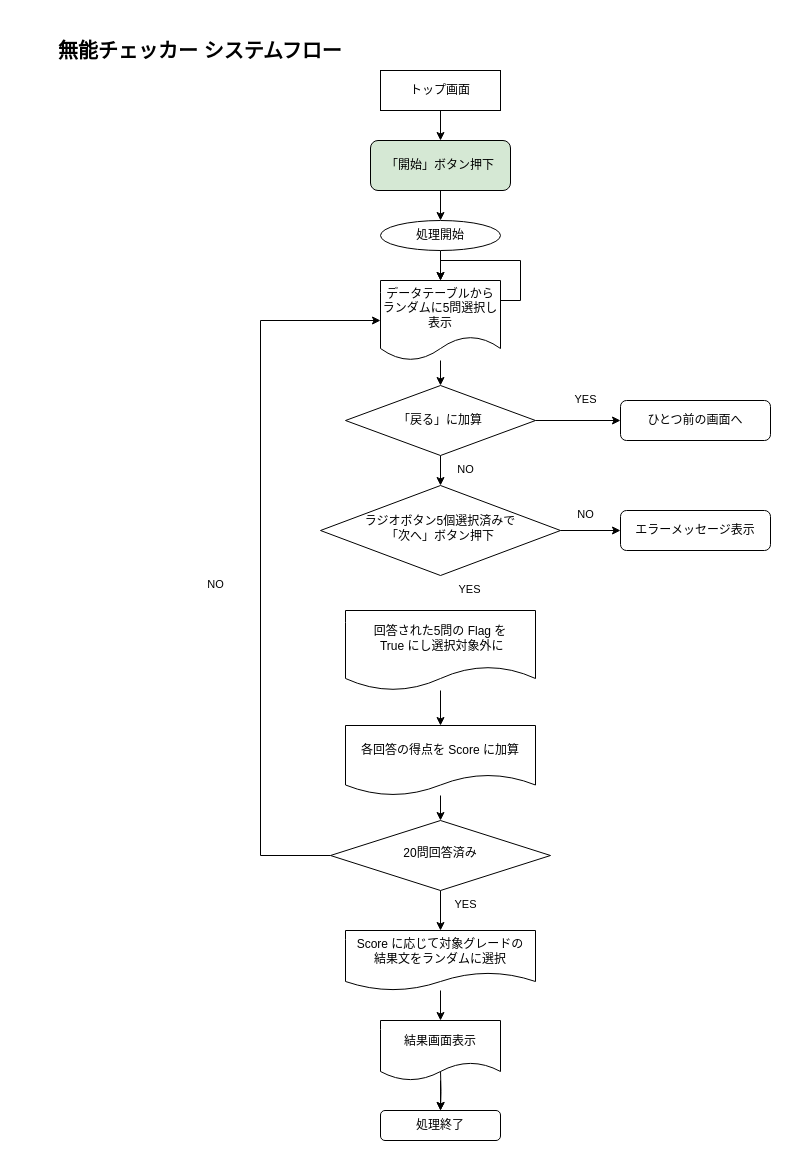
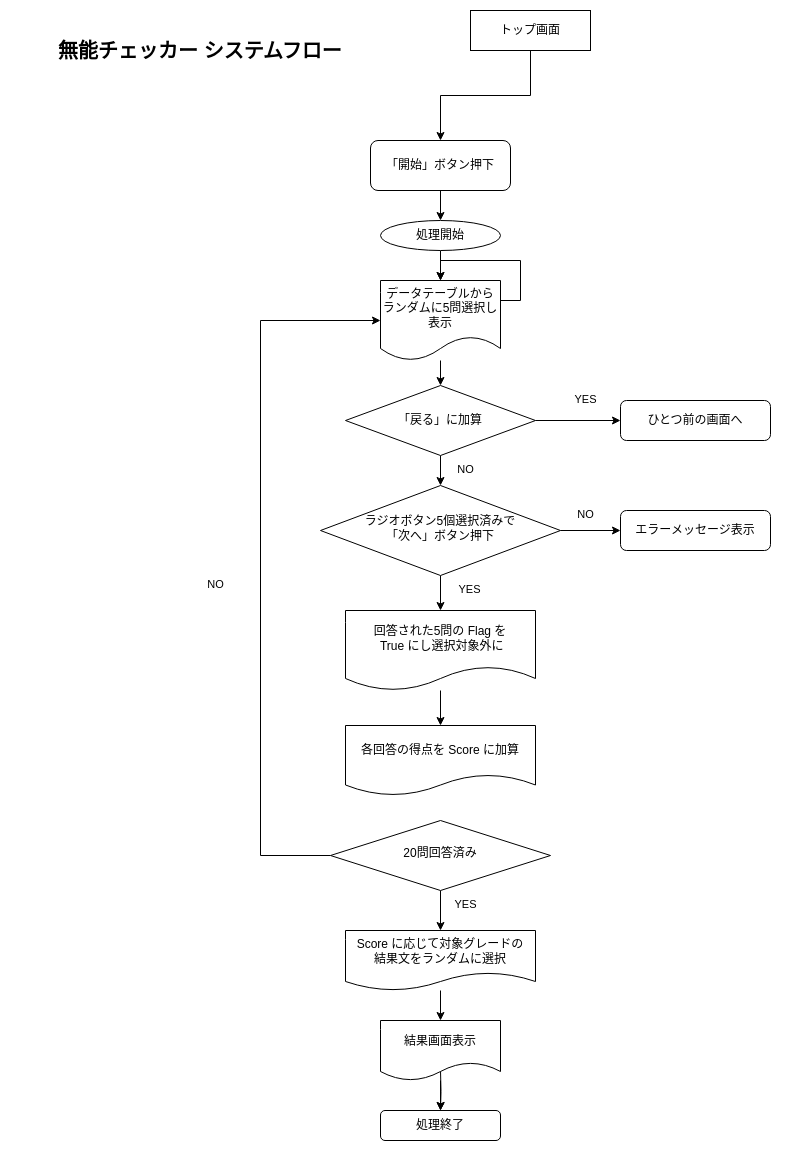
(441, 91) -> (531, 31)
(441, 166) -> (441, 166)
none -> (441, 595)
(441, 812) -> none
